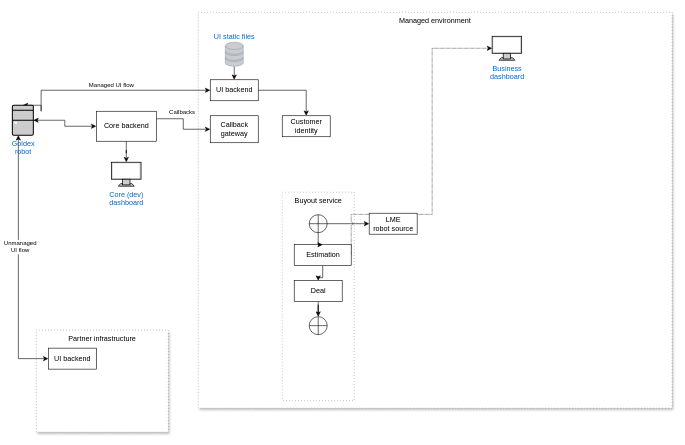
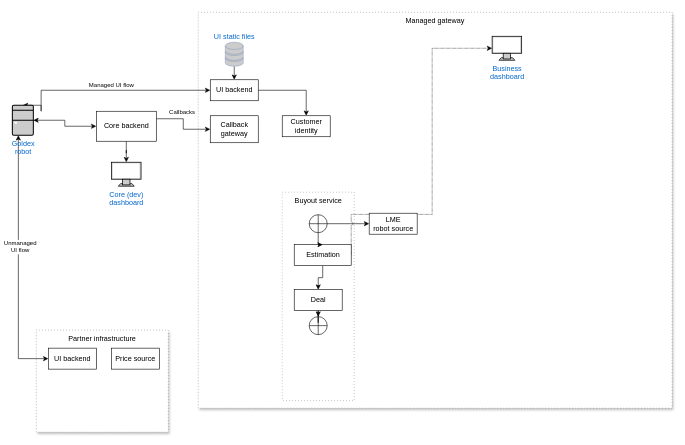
(435, 21) -> (435, 21)
(318, 291) -> (318, 300)
none -> (136, 359)
